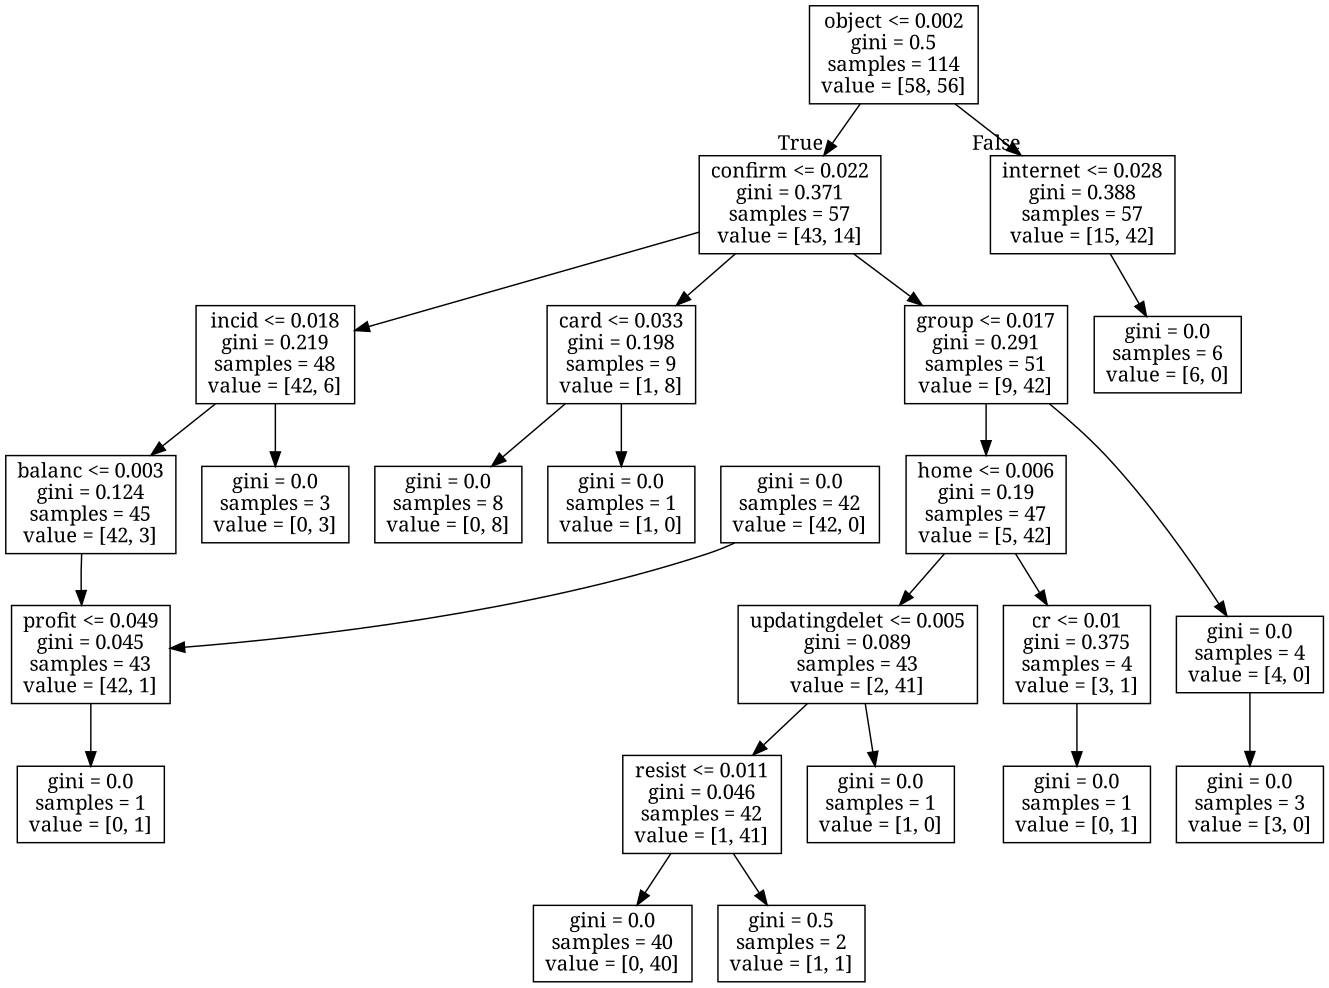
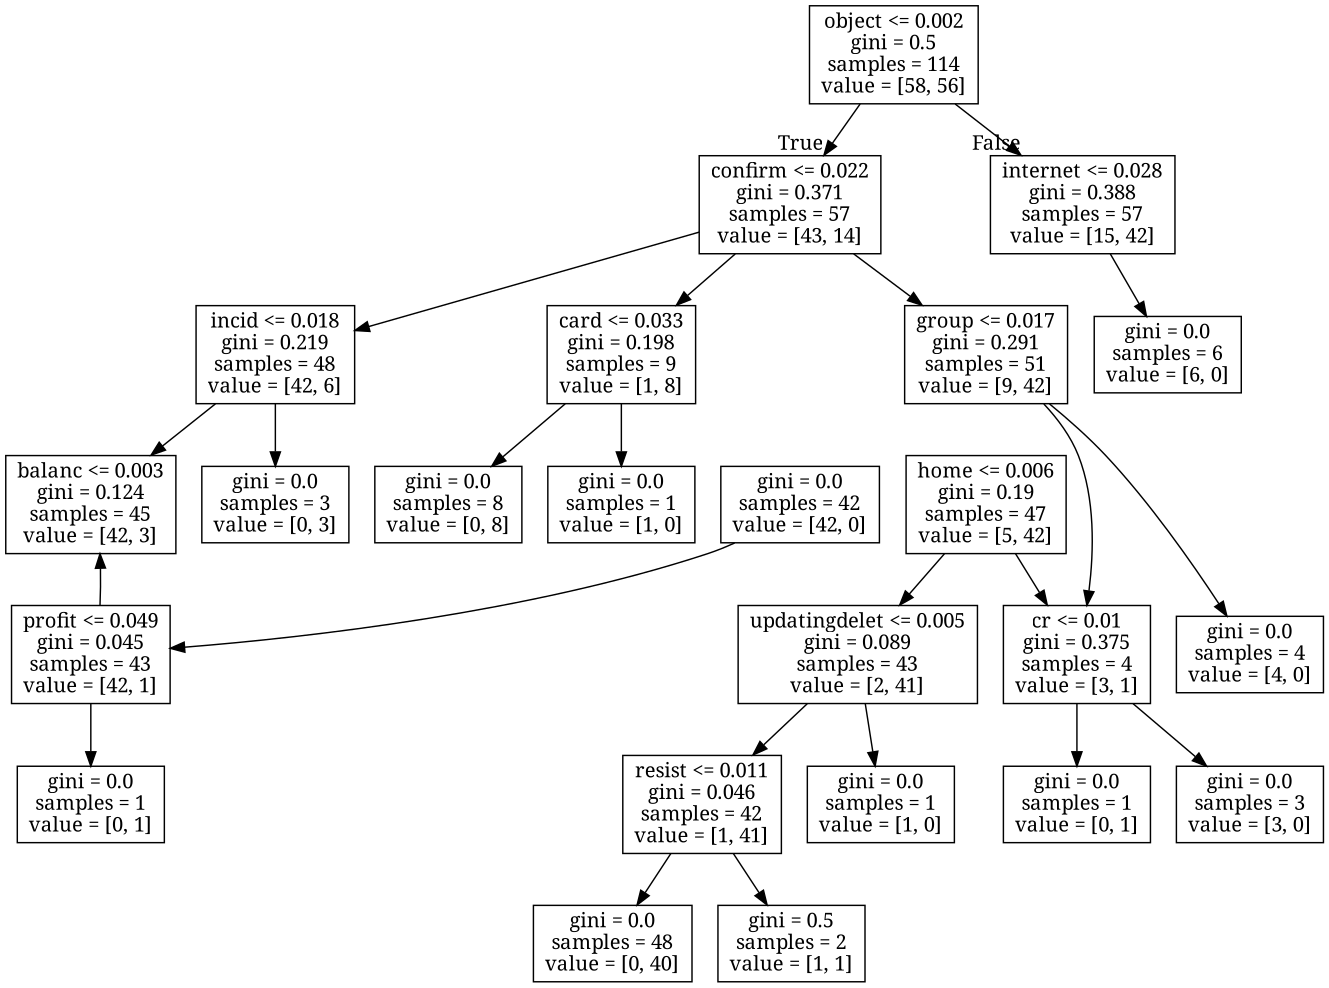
(986, 422) -> (1088, 491)
(81, 572) -> (101, 587)
(1250, 722) -> (1164, 730)
(613, 944) -> (613, 944)
